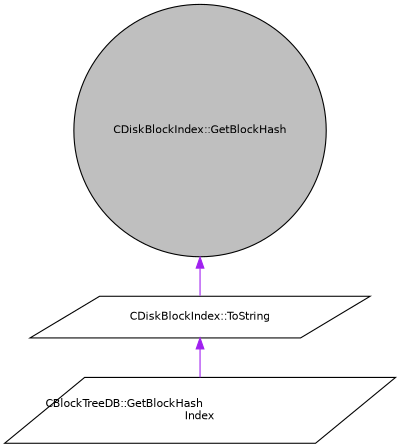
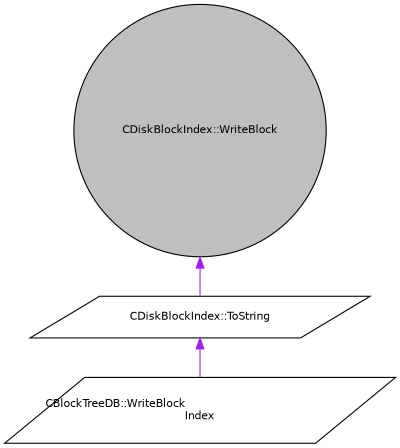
(200, 131) -> (200, 131)
(200, 410) -> (200, 410)
